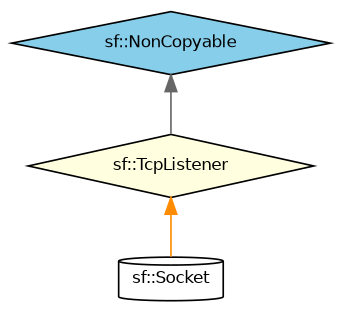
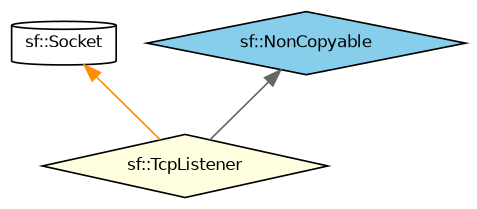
(171, 236) -> (128, 108)
